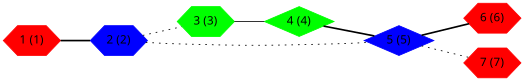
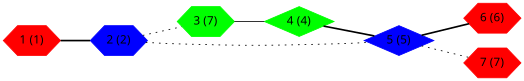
(206, 22) -> (206, 22)
